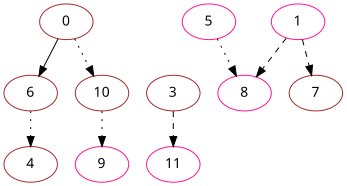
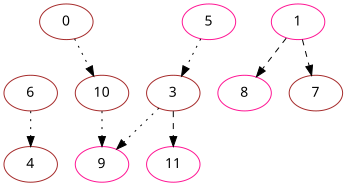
(51, 53) -> none
(224, 53) -> (193, 53)
none -> (141, 125)
